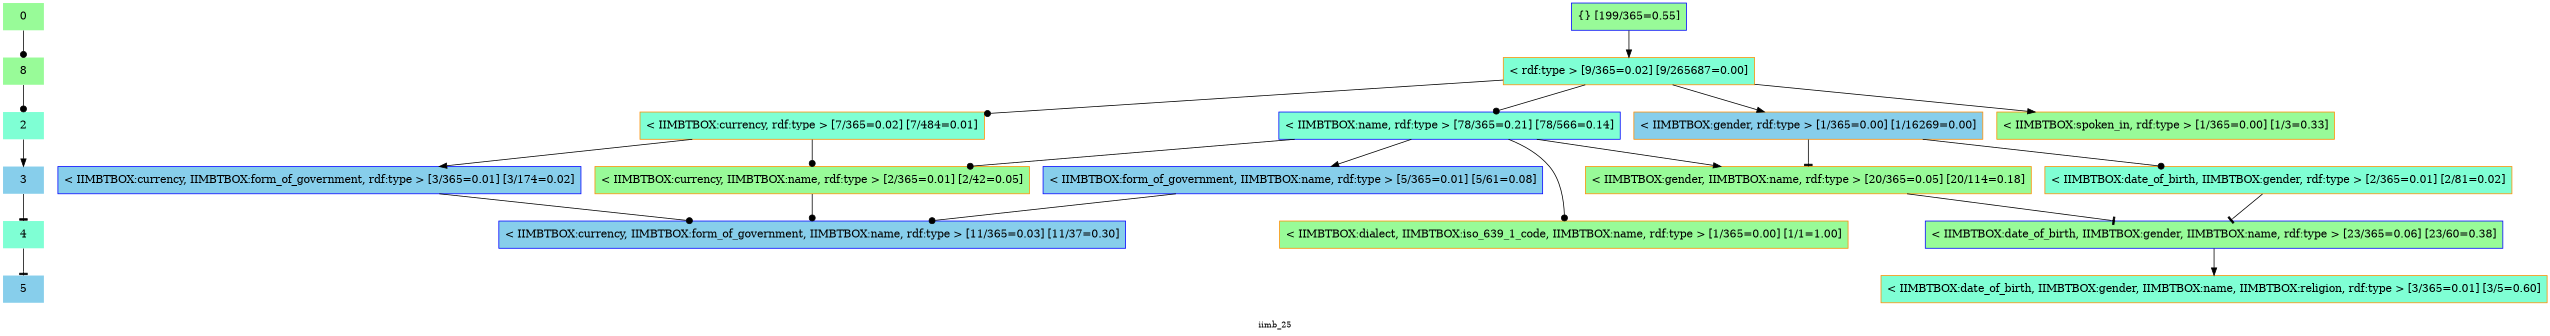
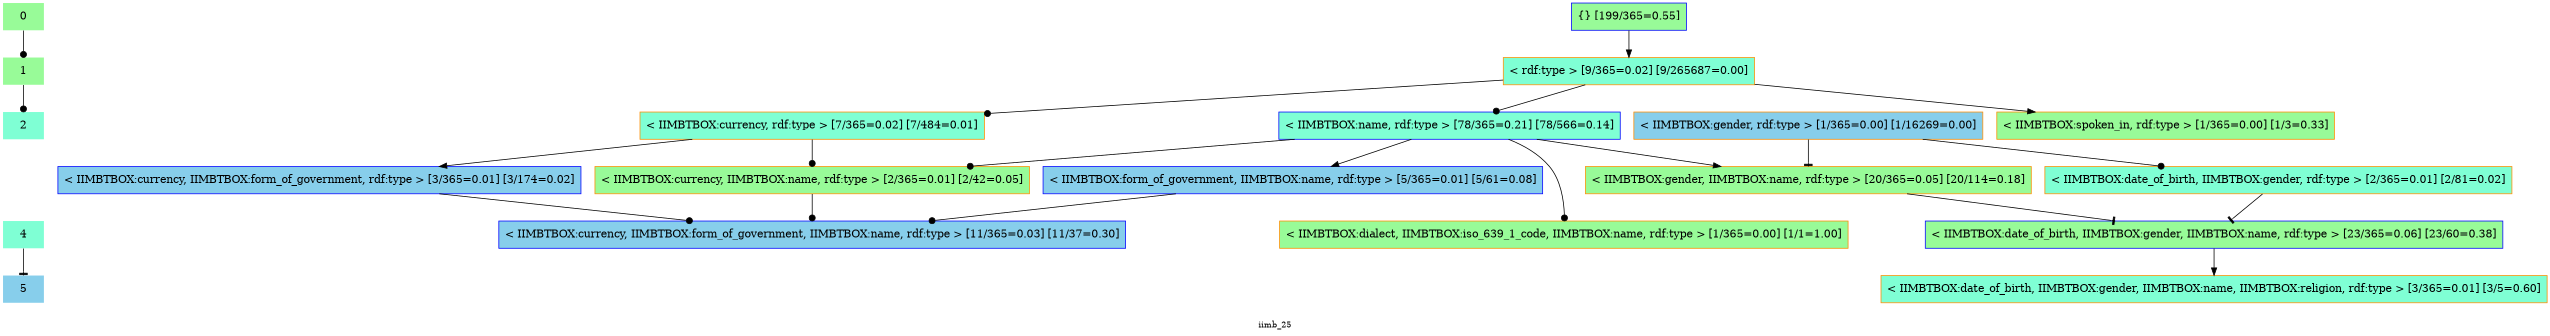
(23, 71) -> (23, 71)
(1715, 97) -> none
(23, 180) -> none
